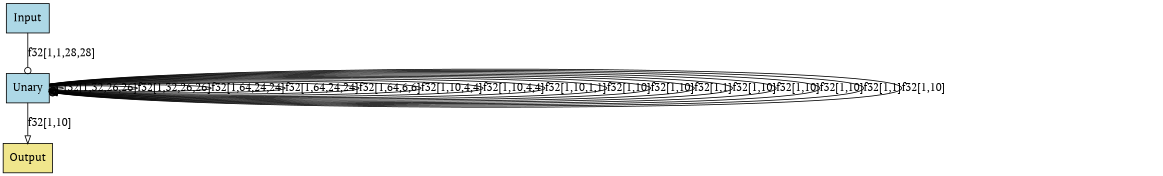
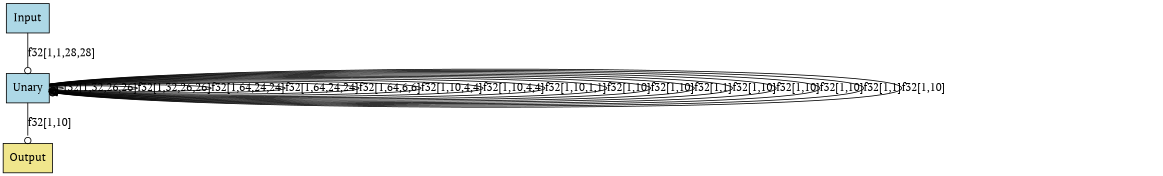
(28, 119) -> (28, 119)
